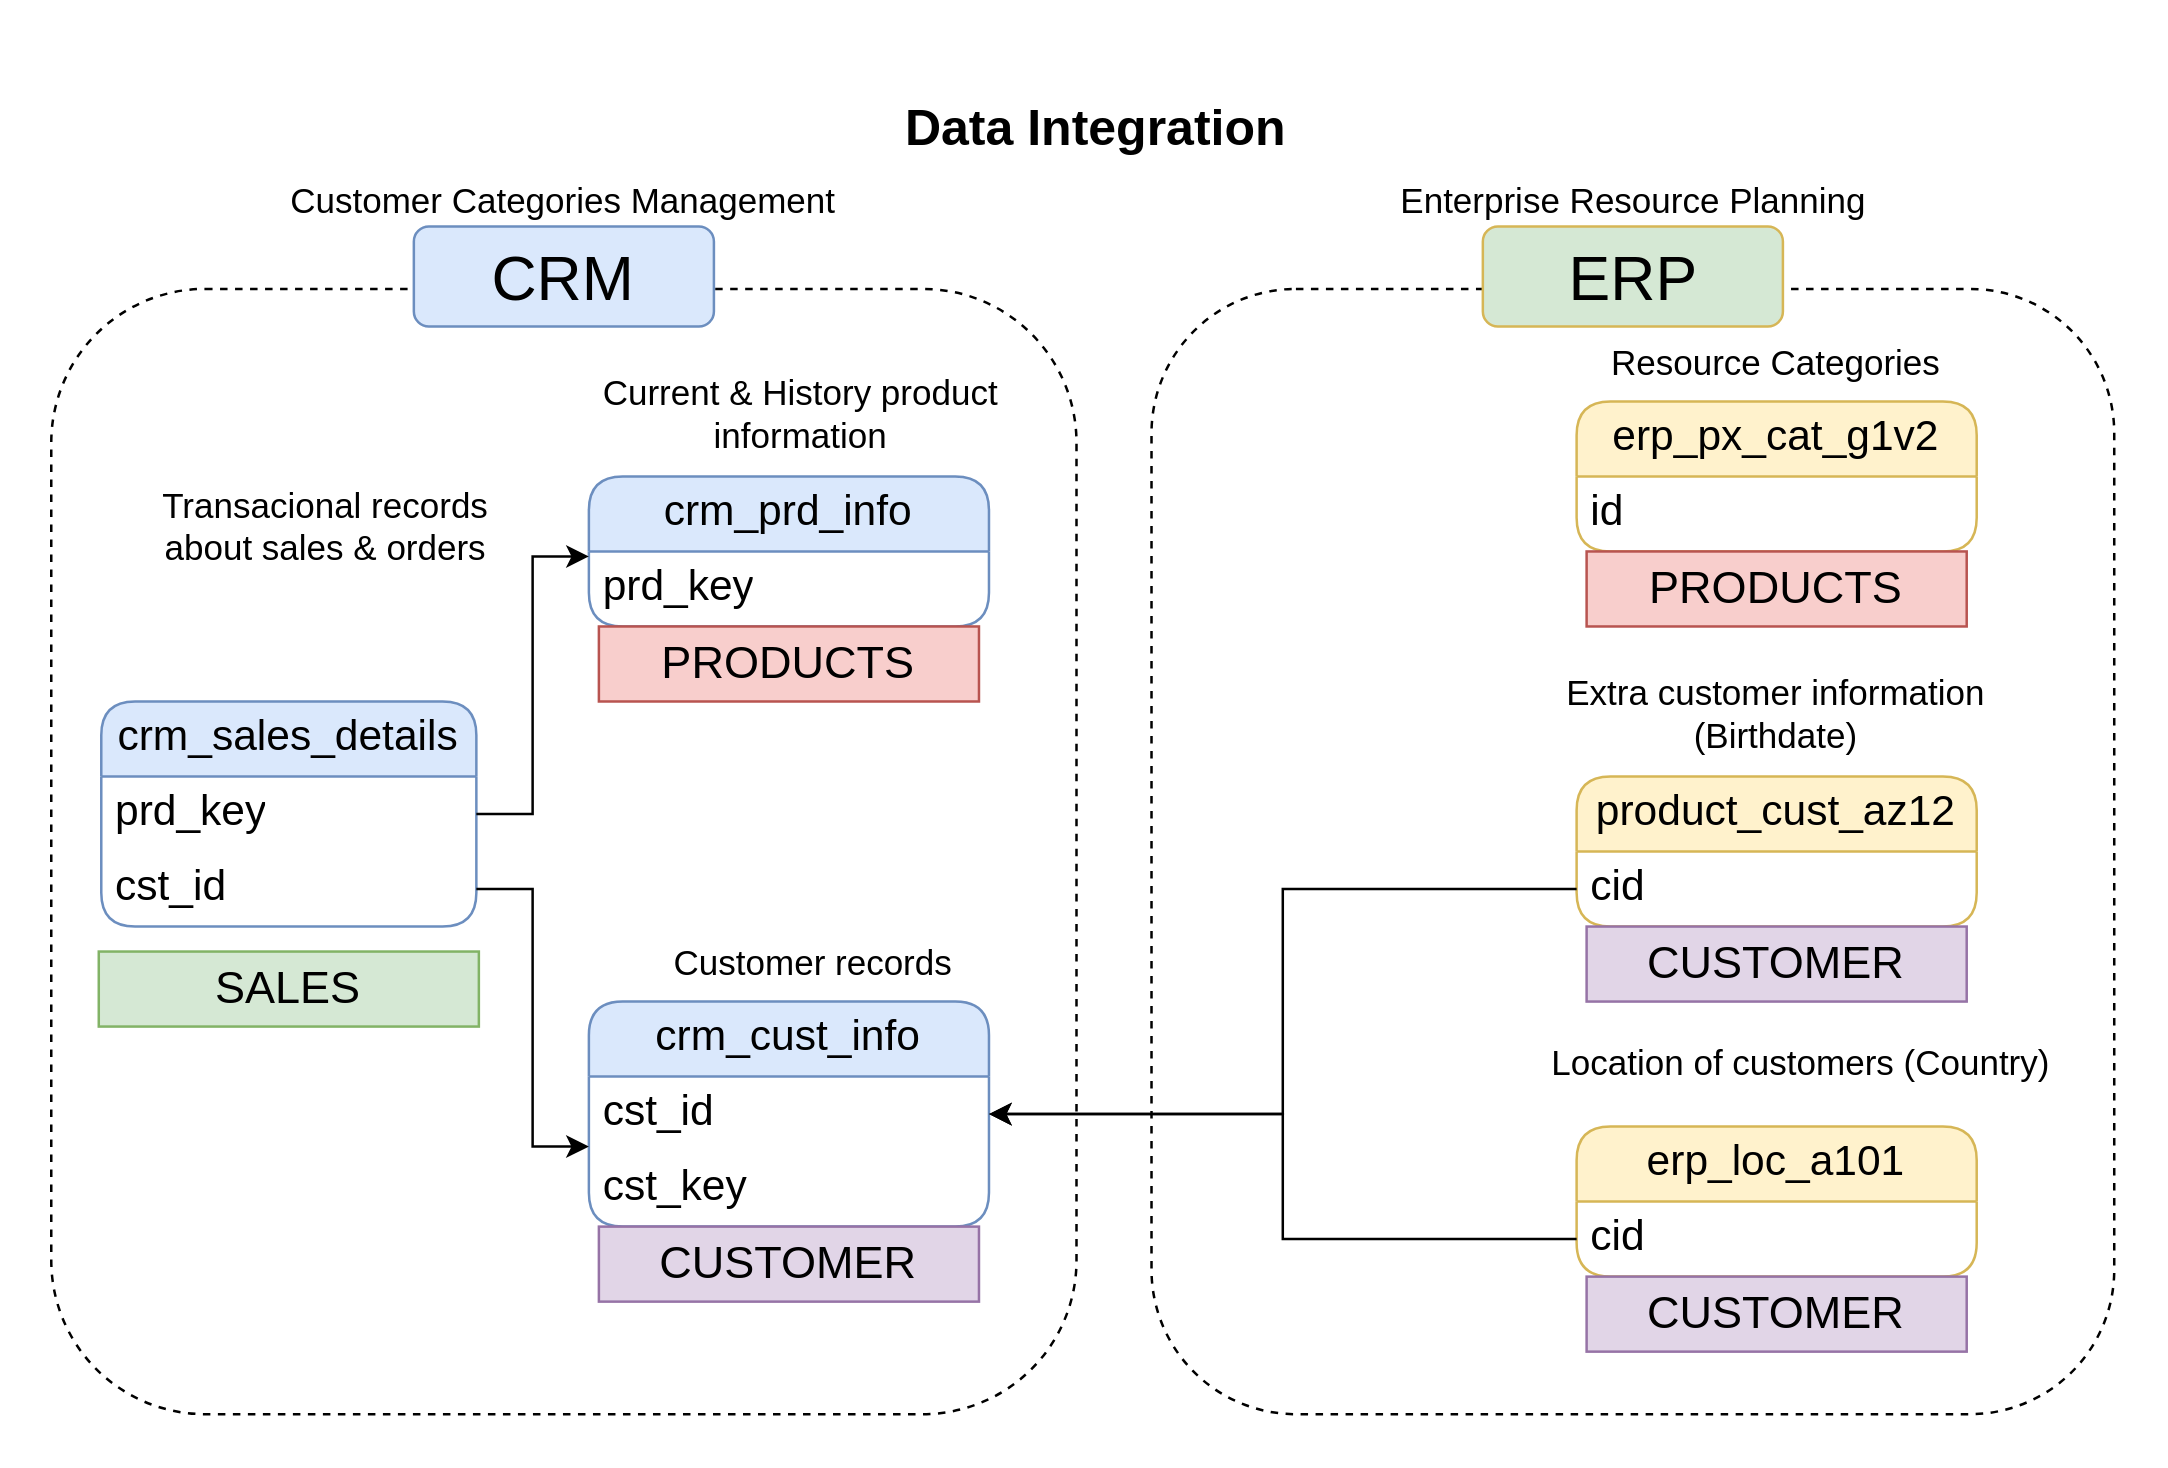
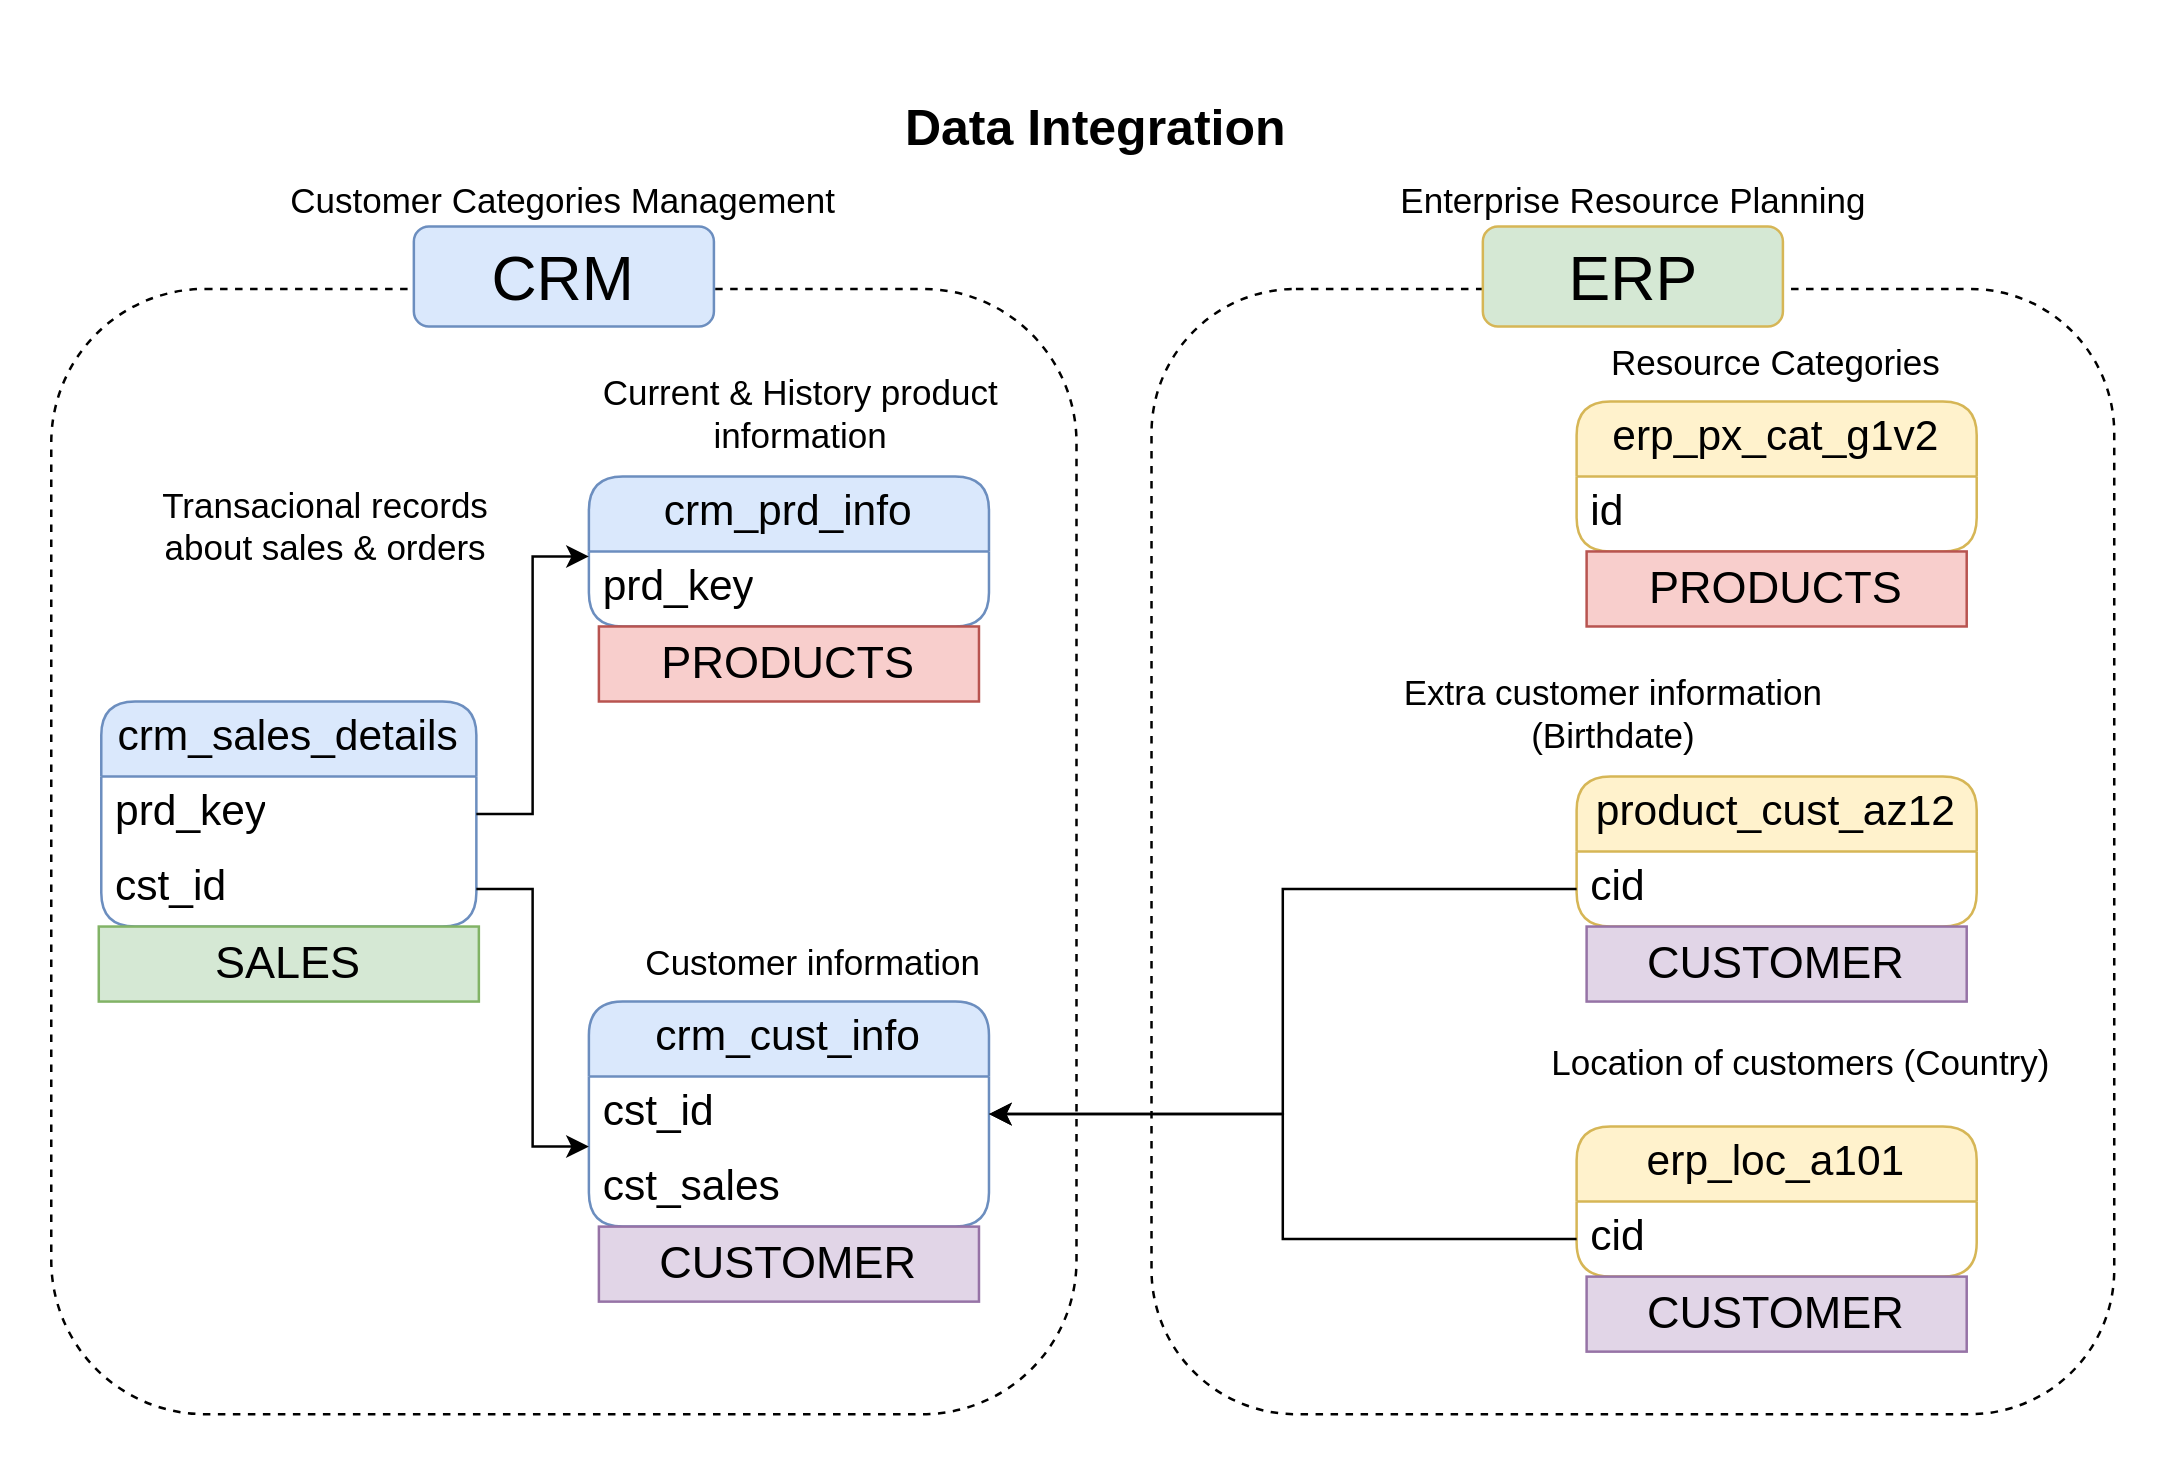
(1776, 714) -> (1614, 714)
(814, 964) -> (814, 964)
(289, 989) -> (289, 964)
(687, 1189) -> (705, 1189)
